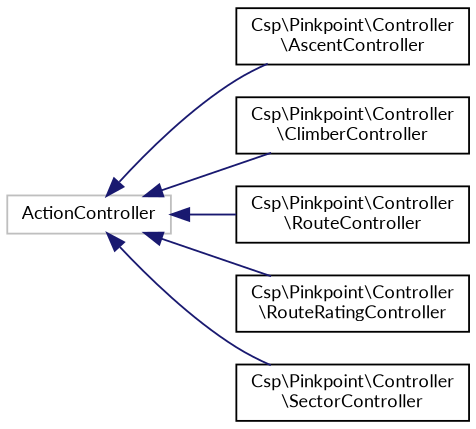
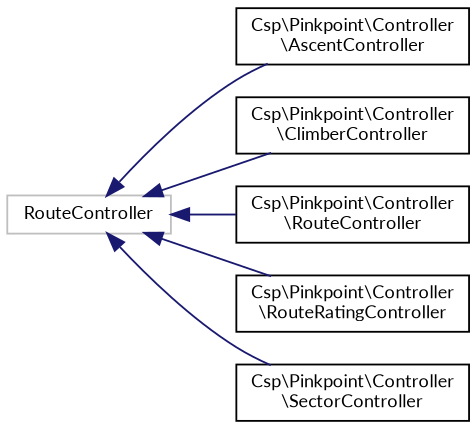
(89, 215) -> (89, 215)
